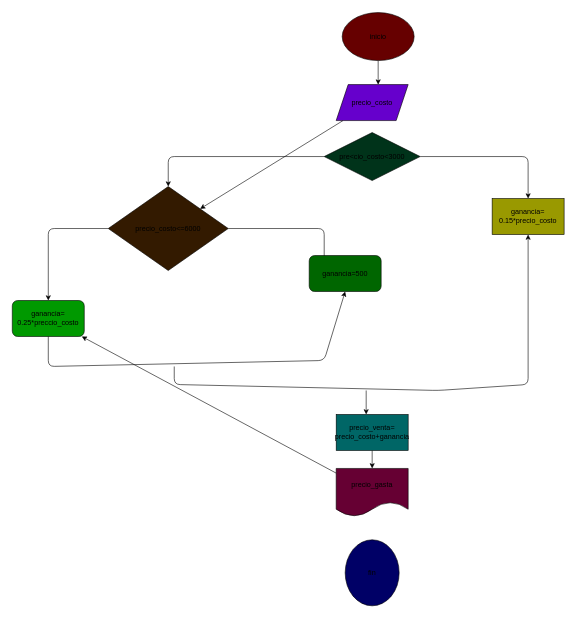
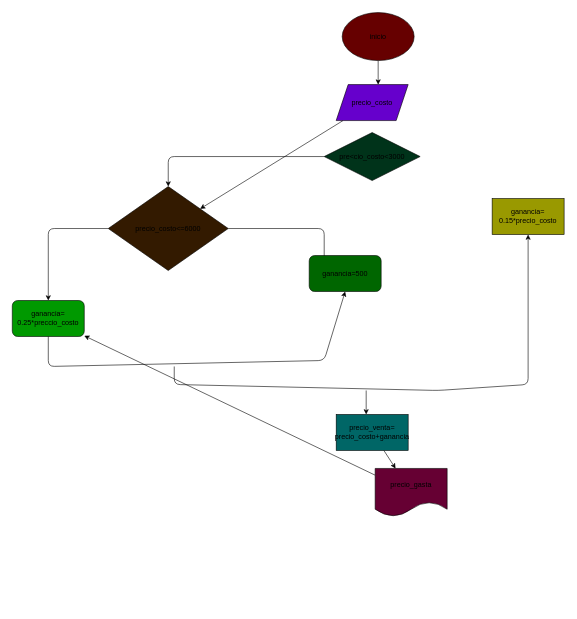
(475, 156) -> none
(372, 492) -> (411, 492)
(372, 573) -> none
